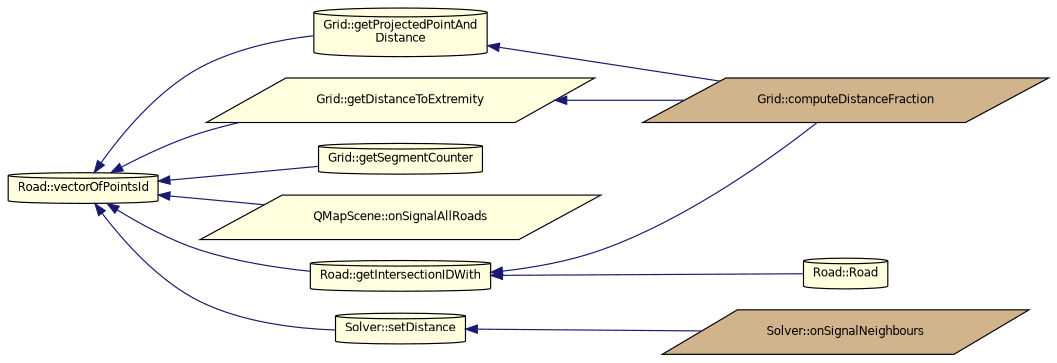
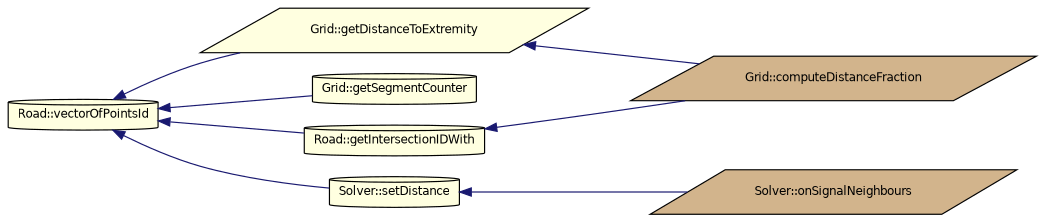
(400, 32) -> none
(400, 217) -> none
(846, 274) -> none
